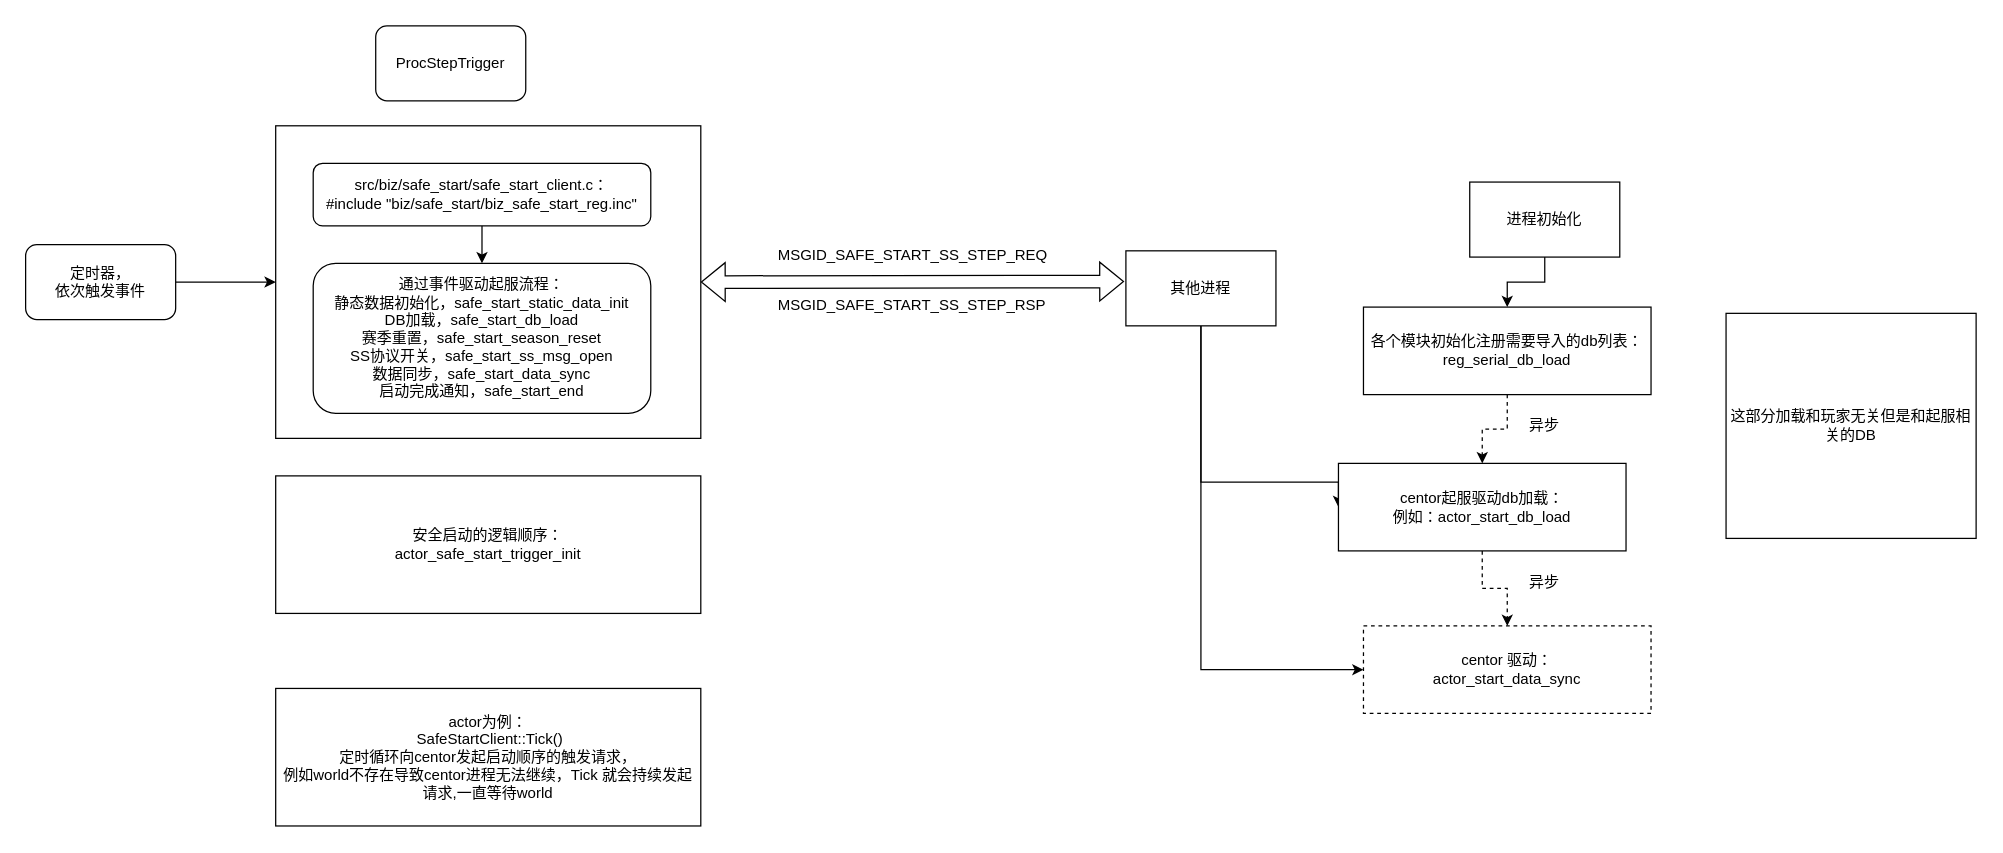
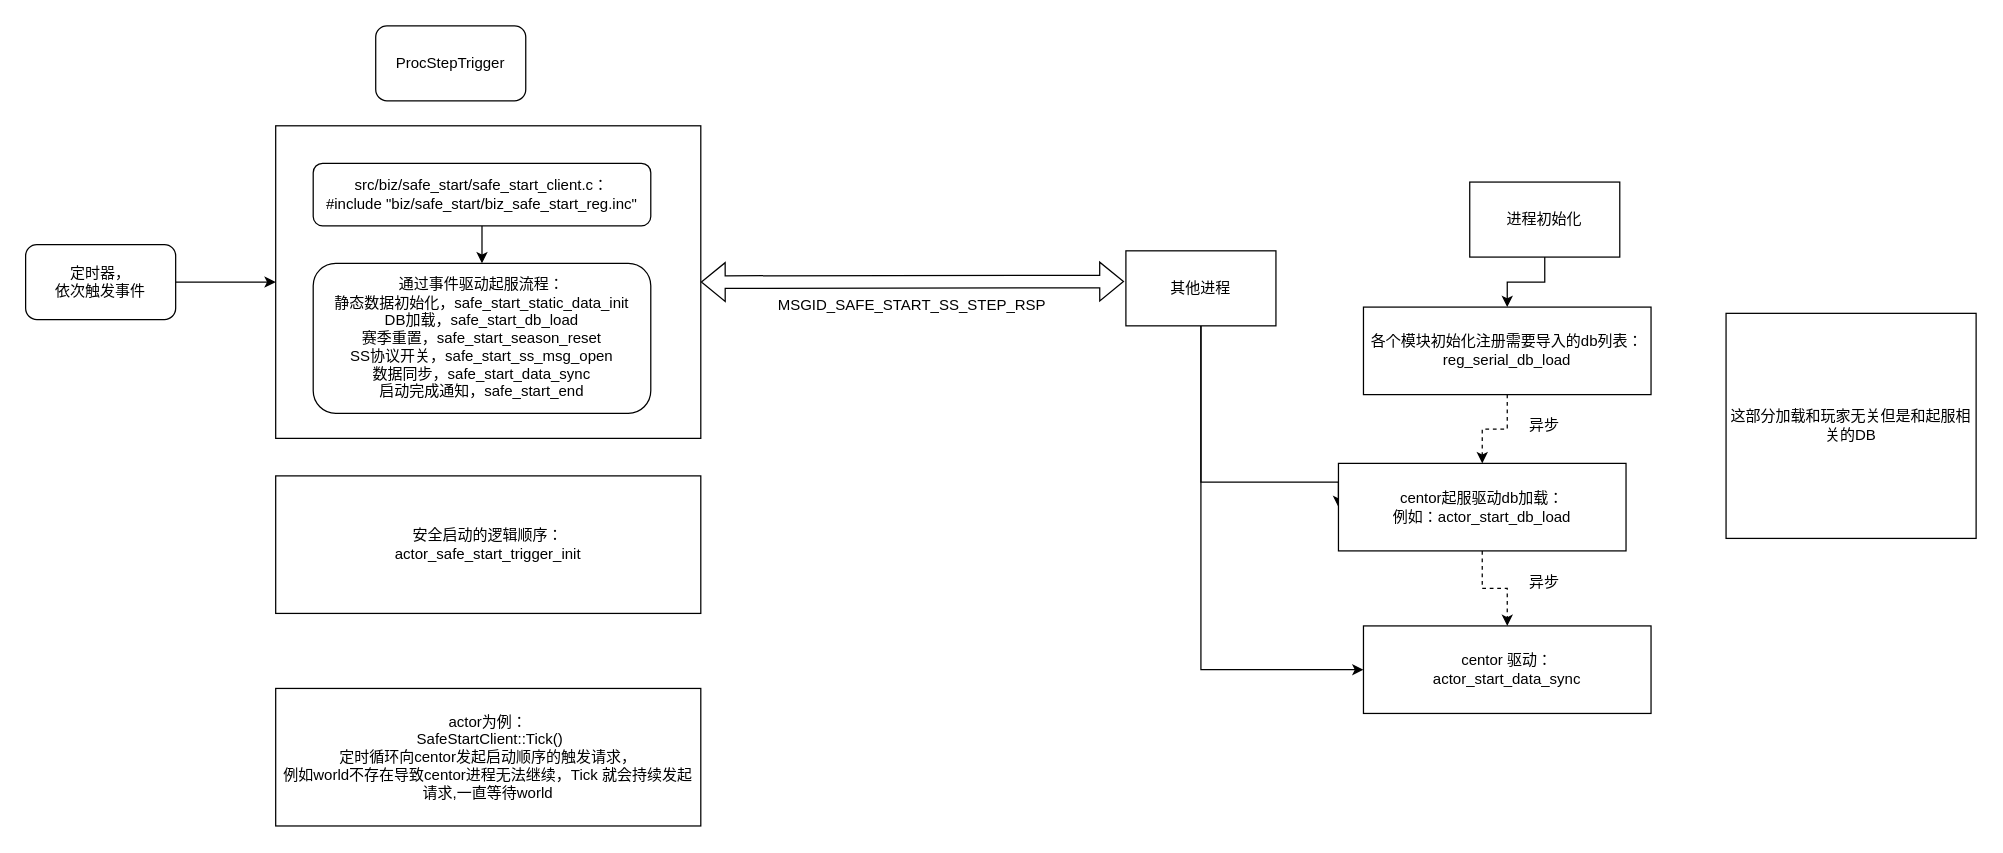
(932, 251) -> none
(1507, 669) -> (1507, 669)
